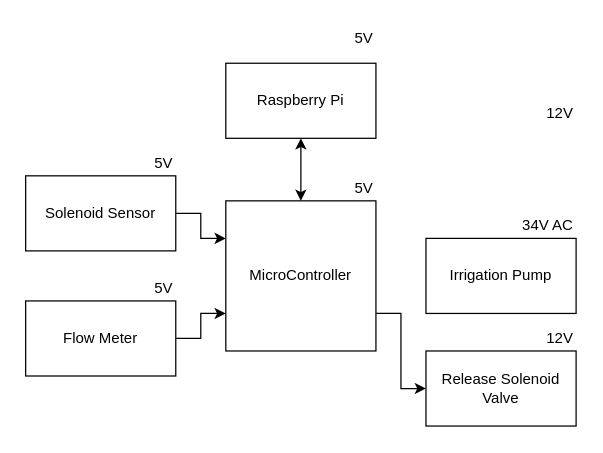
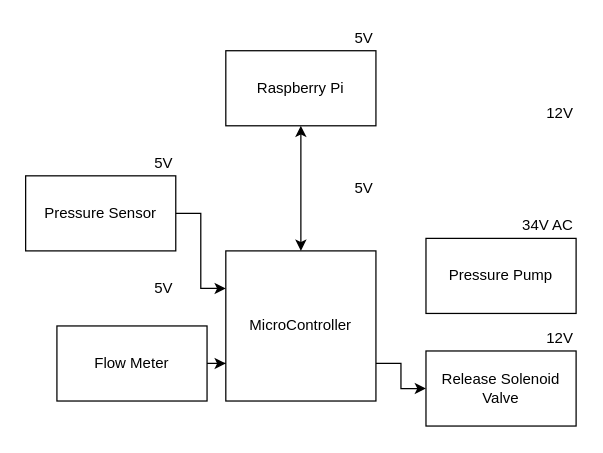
(301, 101) -> (301, 88)
(101, 213) -> (101, 213)
(301, 276) -> (301, 326)
(501, 276) -> (501, 276)
(101, 338) -> (132, 363)
